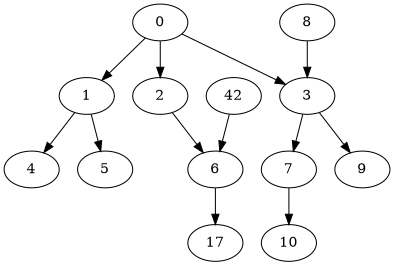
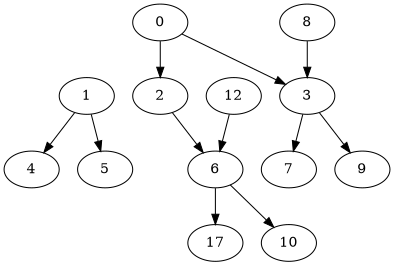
(127, 56) -> none
(234, 96) -> (234, 96)
(289, 201) -> (248, 203)
